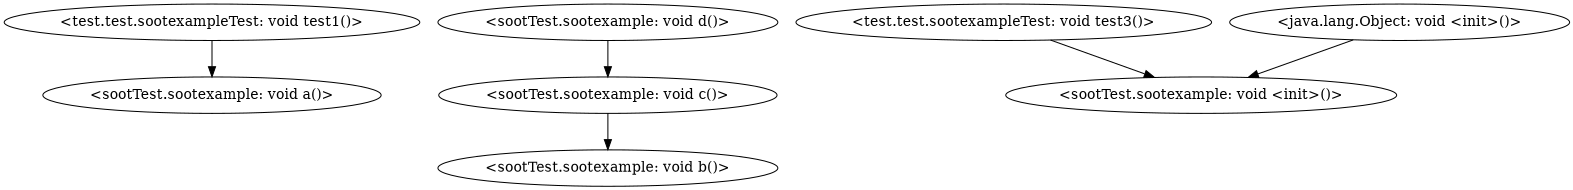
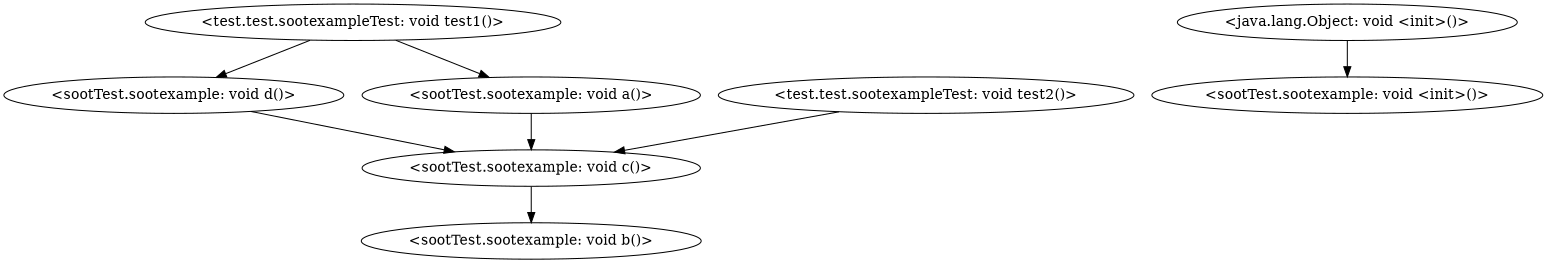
(1004, 22) -> none
none -> (268, 57)
none -> (926, 95)
none -> (531, 127)
